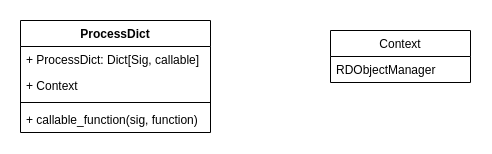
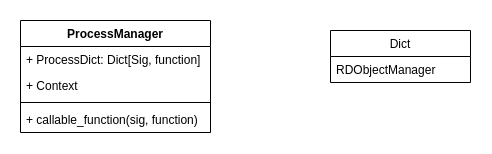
(115, 34) -> (115, 34)
(400, 44) -> (400, 44)
(123, 60) -> (126, 60)
